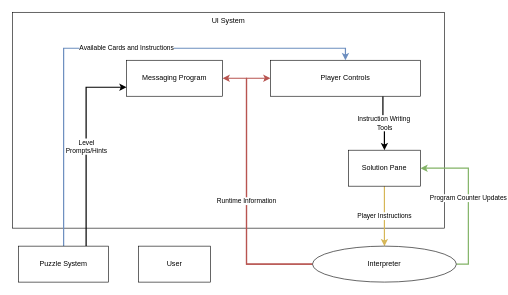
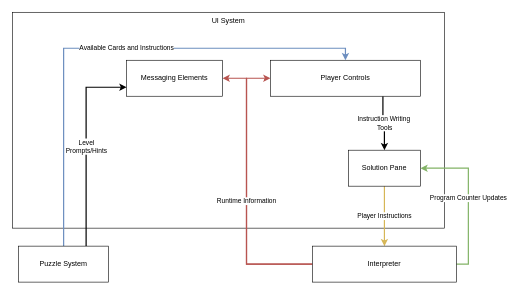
(174, 78) -> (174, 78)
(174, 264) -> none
(384, 264) -> (384, 264)
